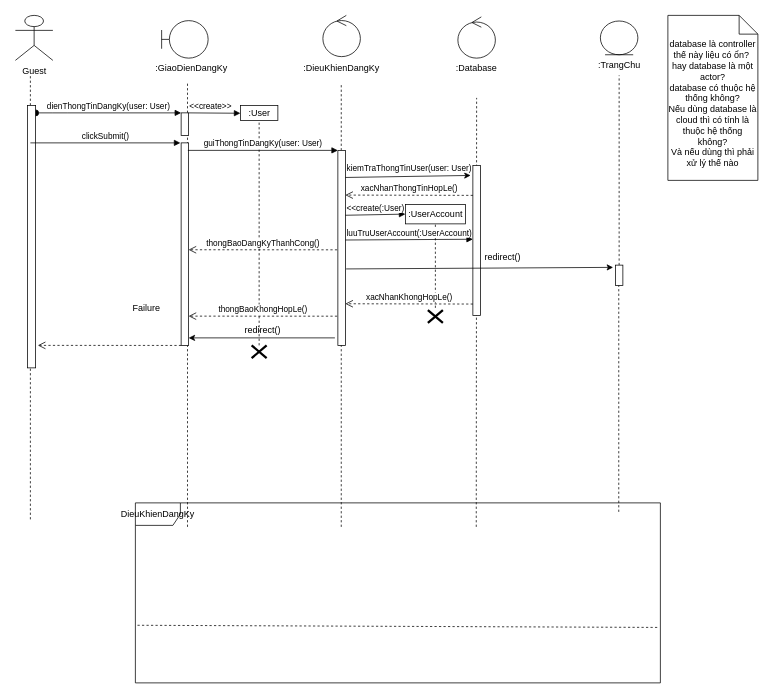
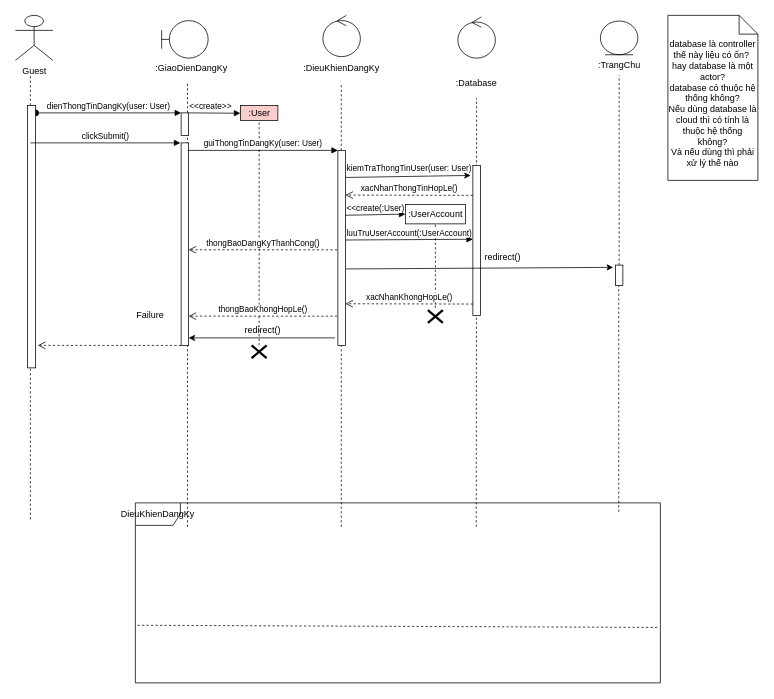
(477, 68) -> (477, 83)
(259, 113) -> (259, 113)
(147, 308) -> (150, 315)
